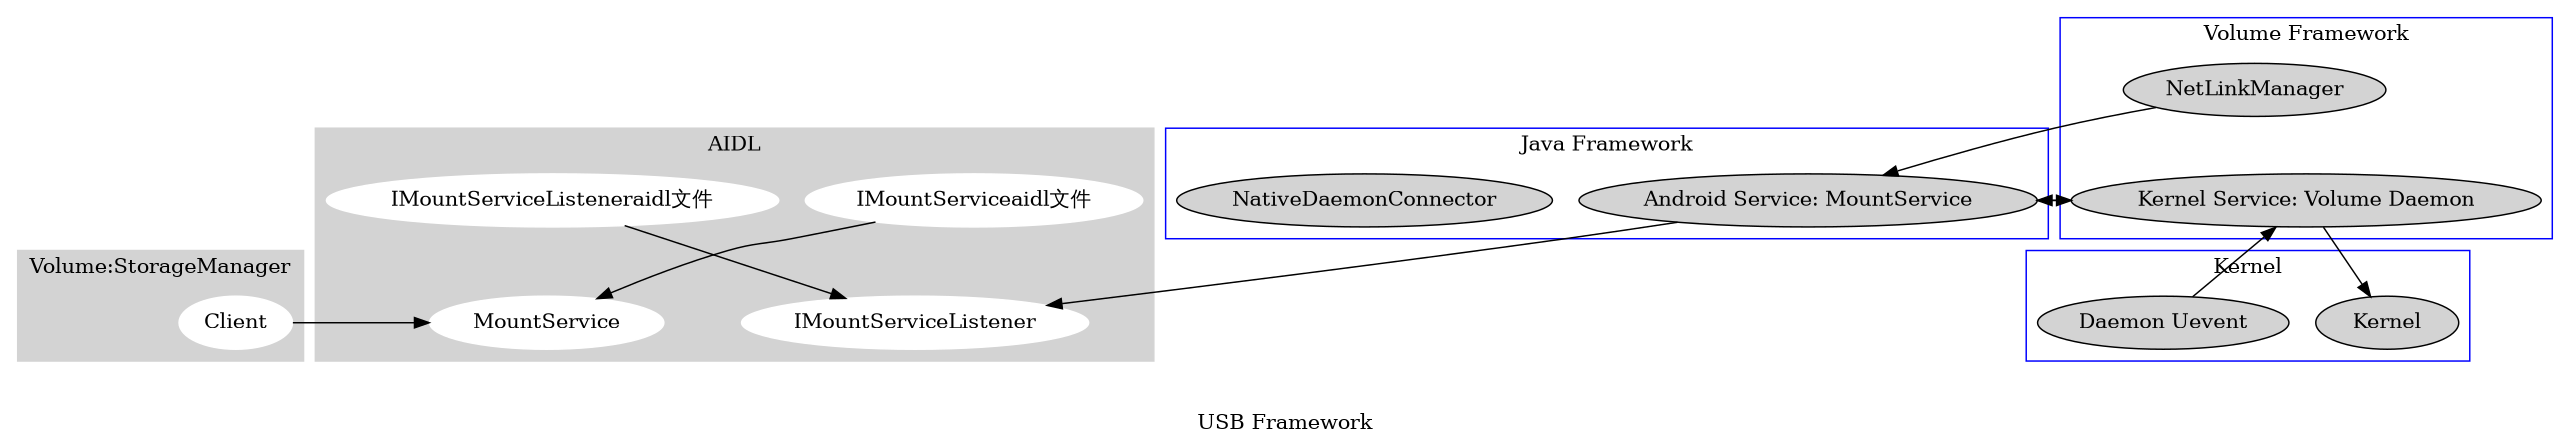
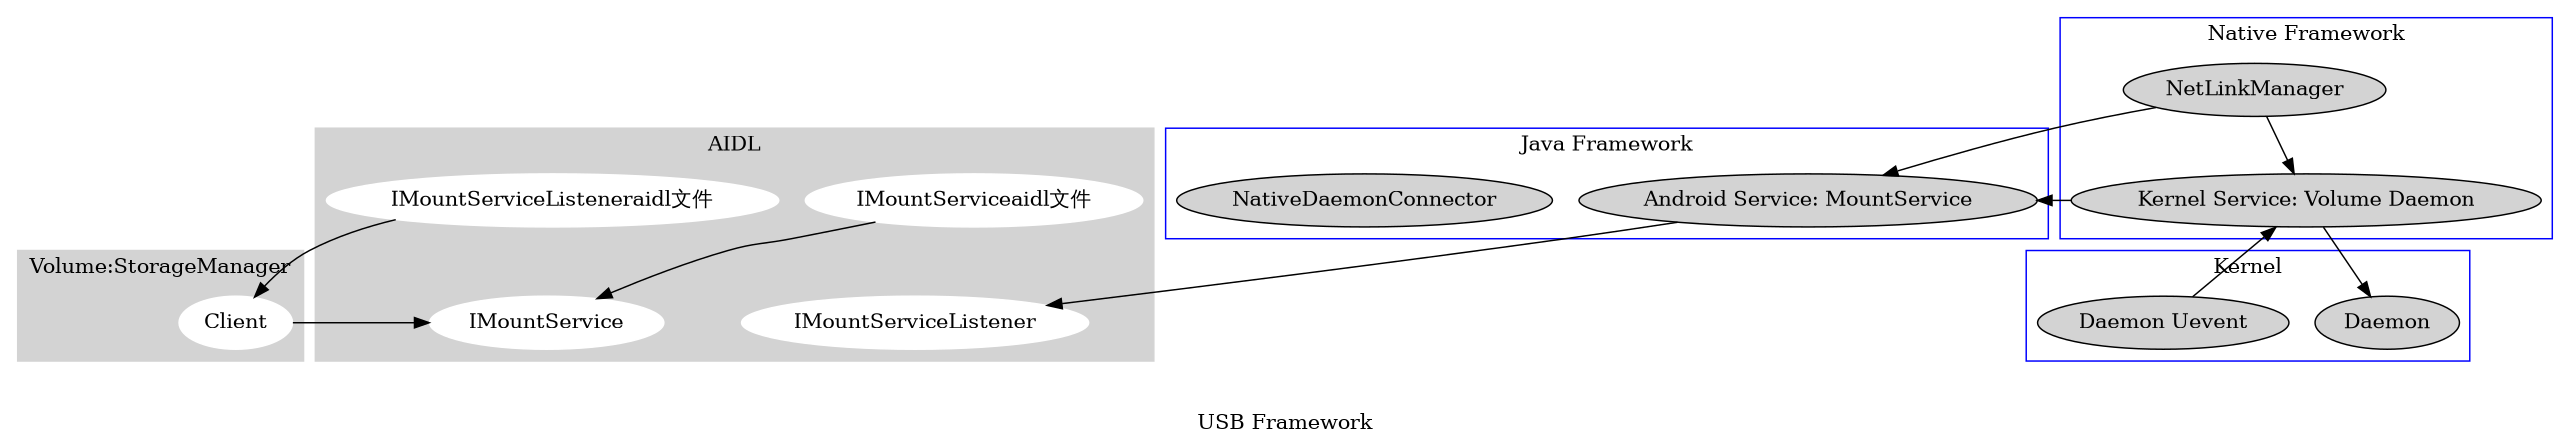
(2306, 35) -> (2306, 35)
(2047, 200) -> (2277, 138)
(733, 261) -> (325, 243)
(547, 323) -> (547, 323)
(2387, 323) -> (2387, 323)
